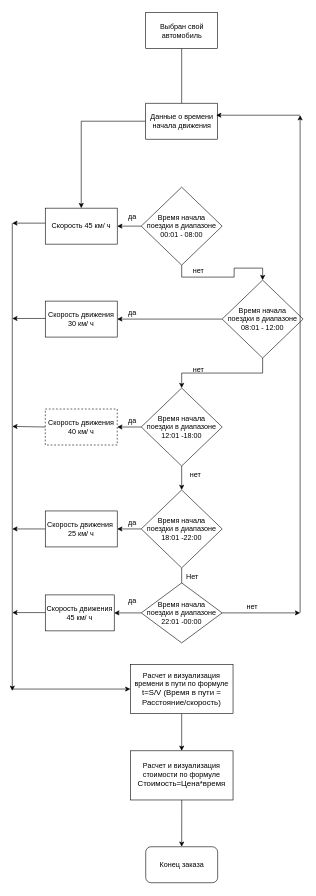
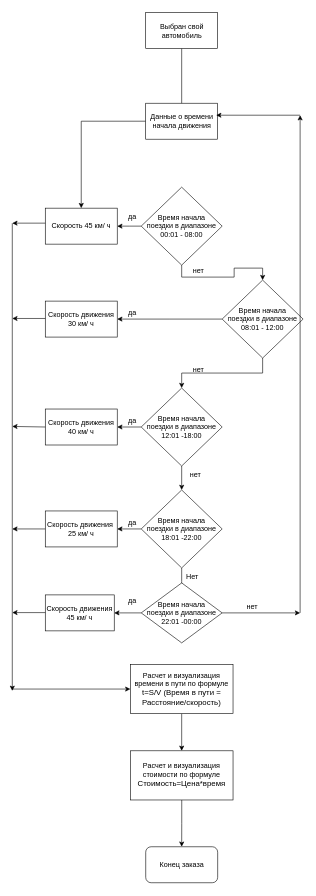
(81, 427) -> (81, 427)
